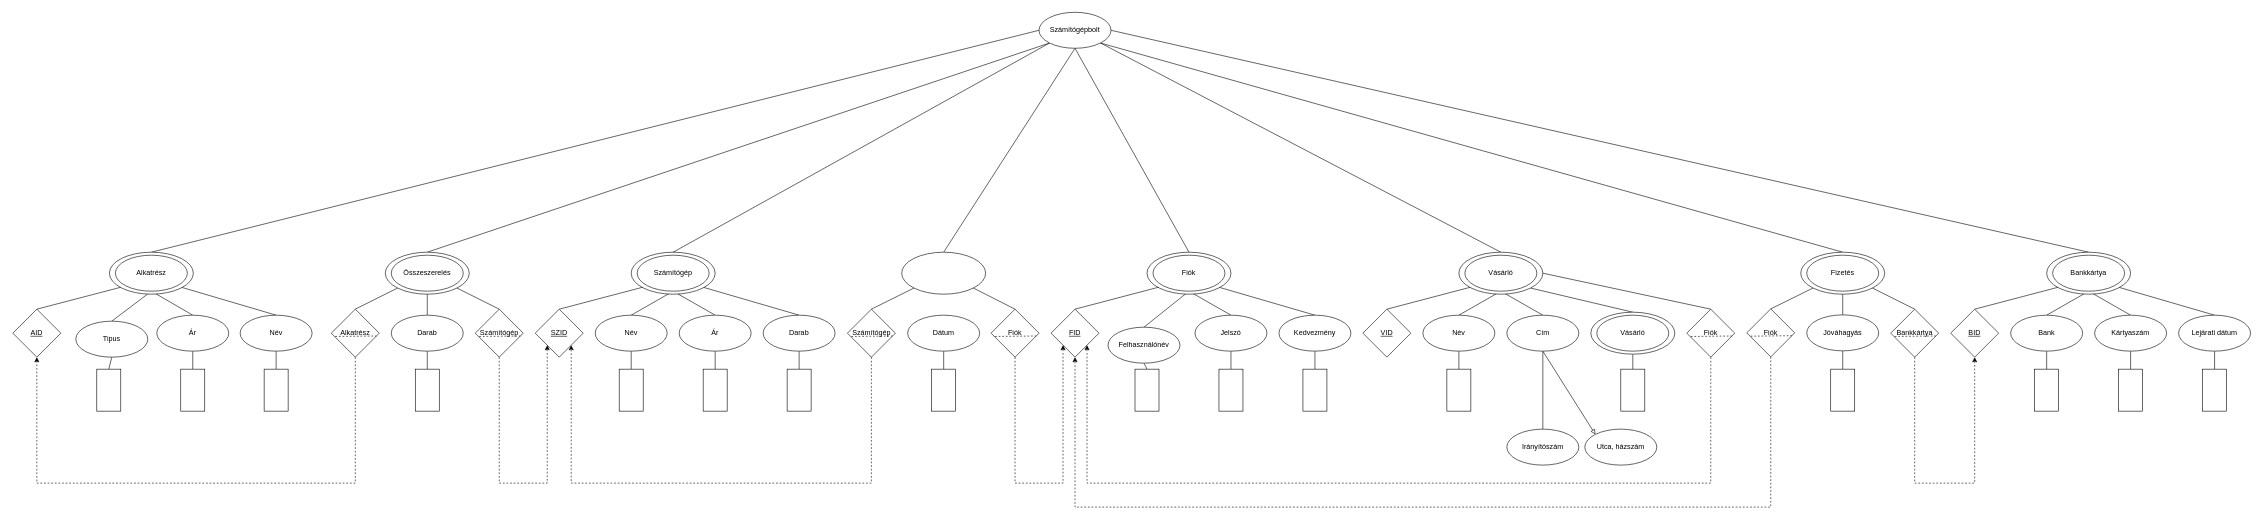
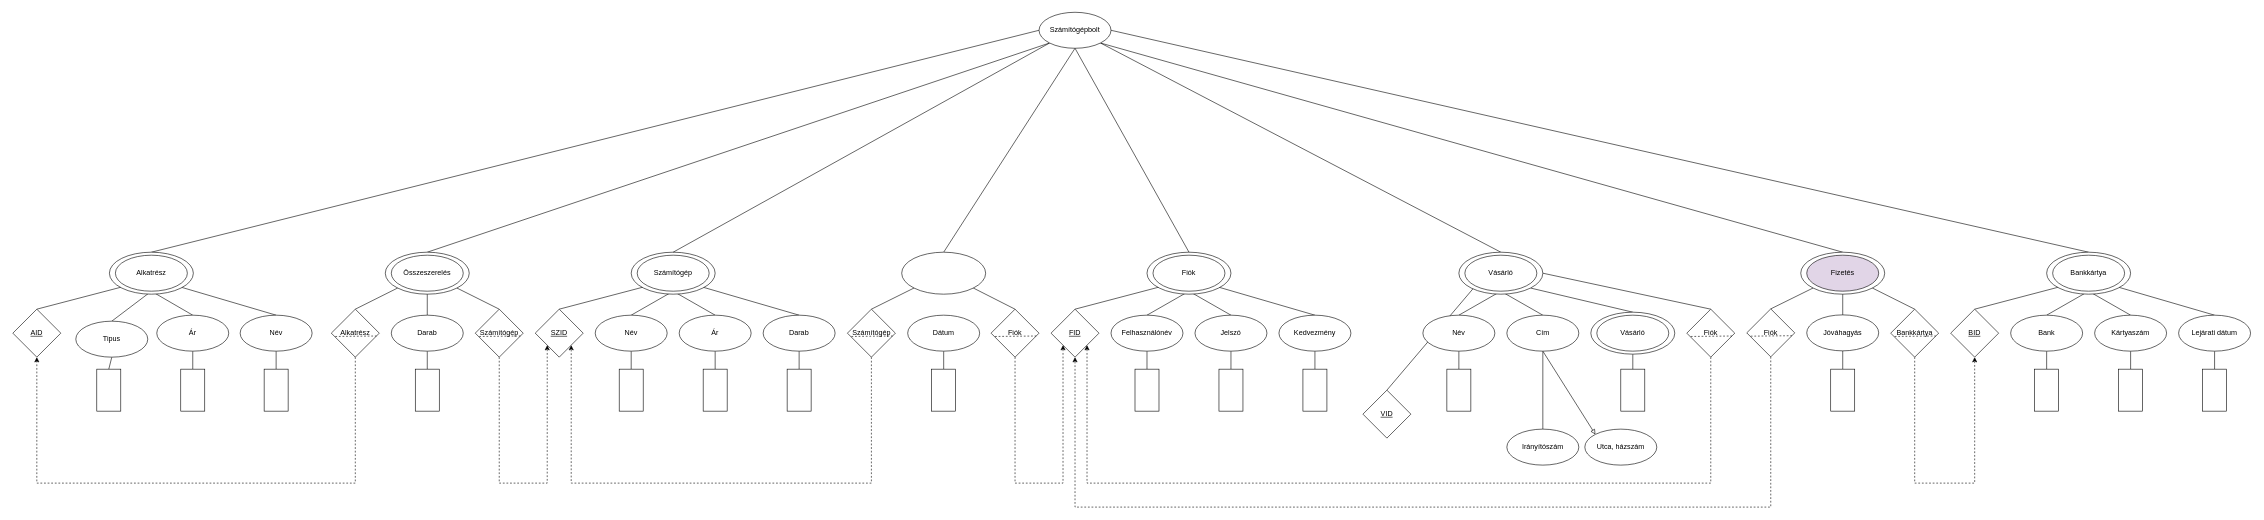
(1843, 273) -> (1843, 273)
(1387, 333) -> (1387, 414)
(1144, 345) -> (1147, 333)
